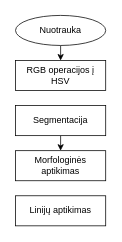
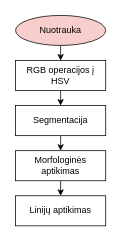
(60, 30) -> (60, 30)
none -> (60, 95)
none -> (60, 185)
